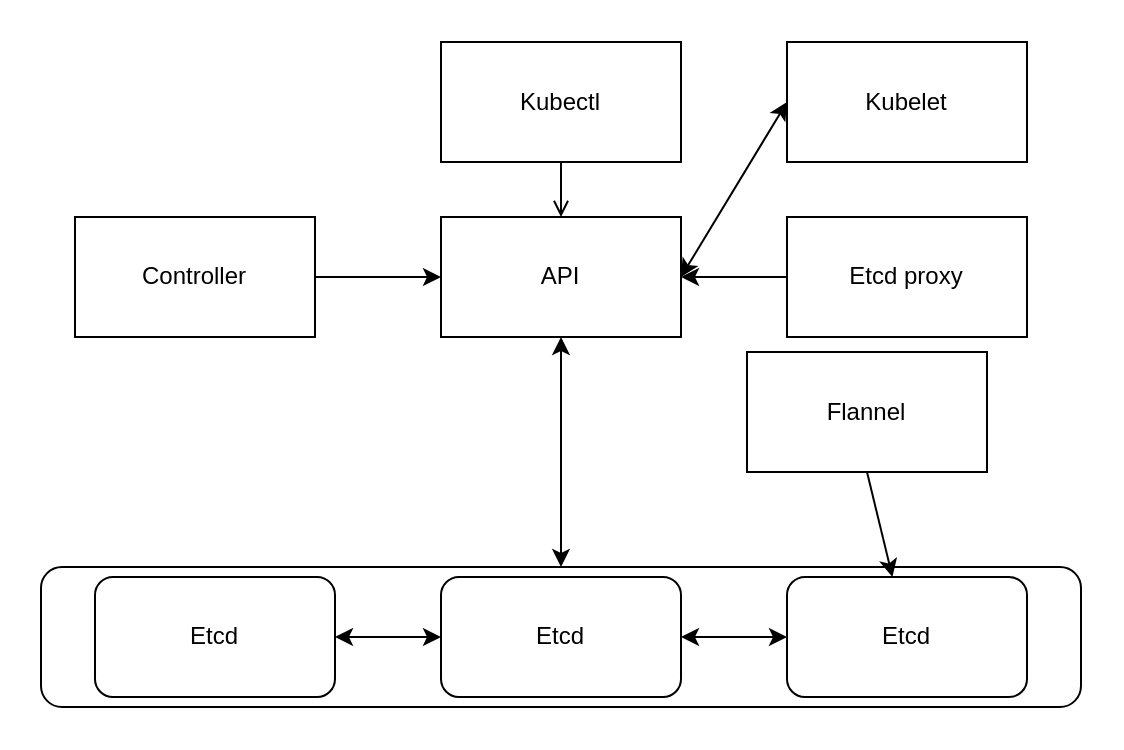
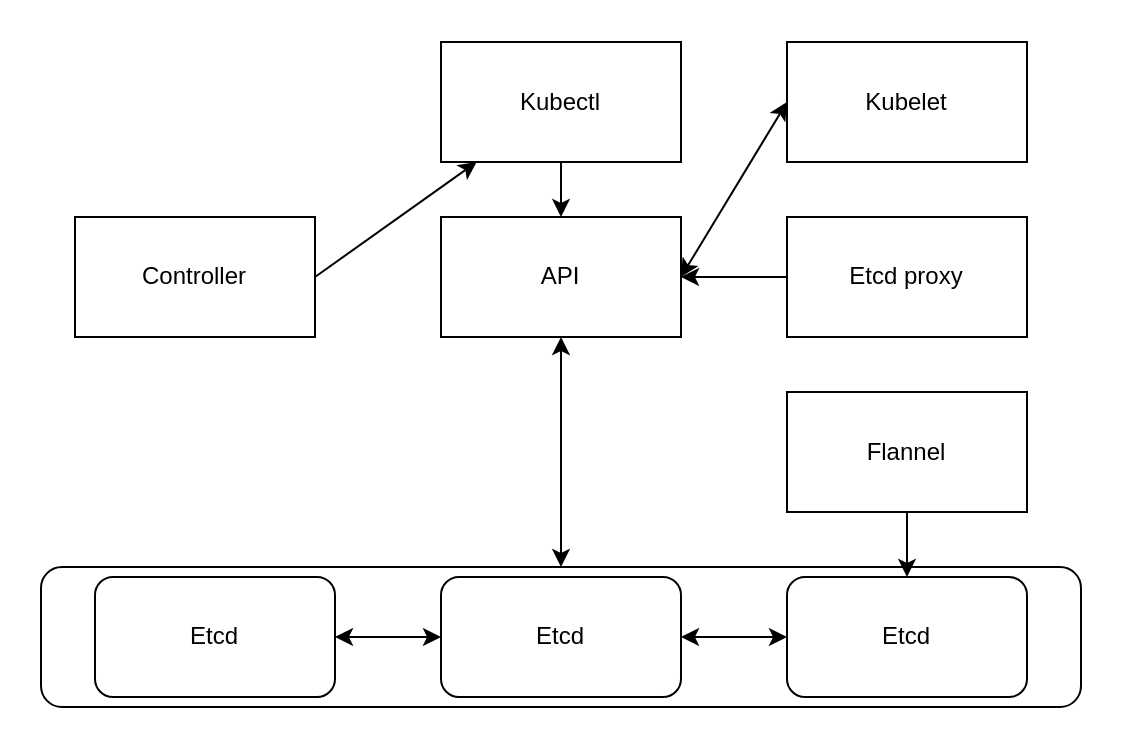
(561, 205) -> (561, 202)
(371, 277) -> (390, 223)
(867, 412) -> (907, 452)
